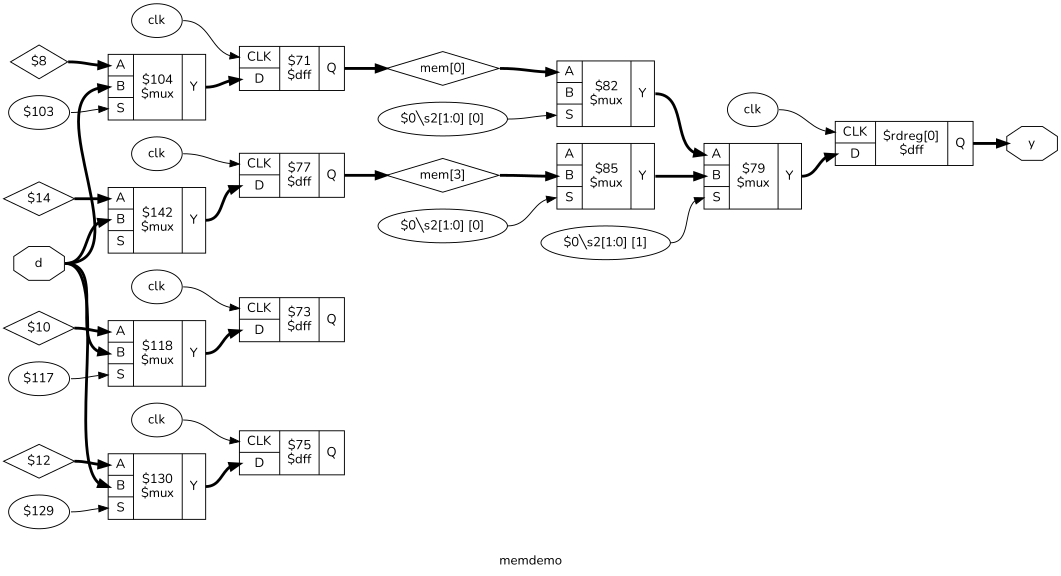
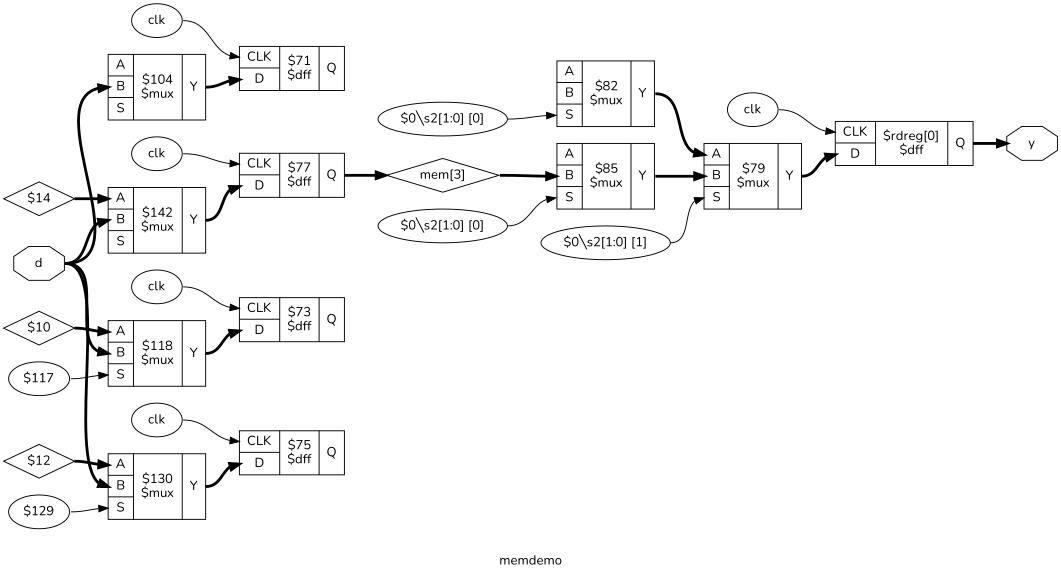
(39, 62) -> none
(443, 68) -> none
(39, 112) -> none
